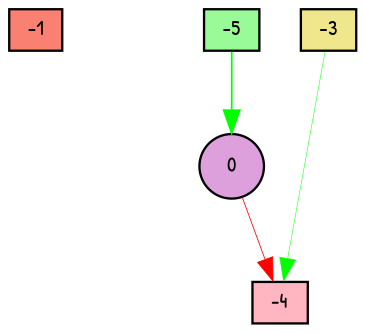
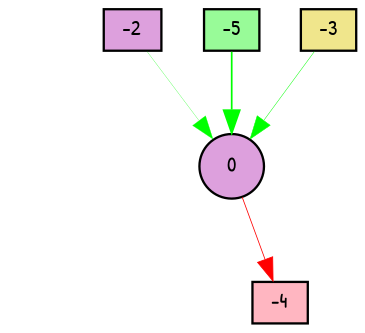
(36, 30) -> none
none -> (133, 30)
(306, 155) -> (289, 86)
